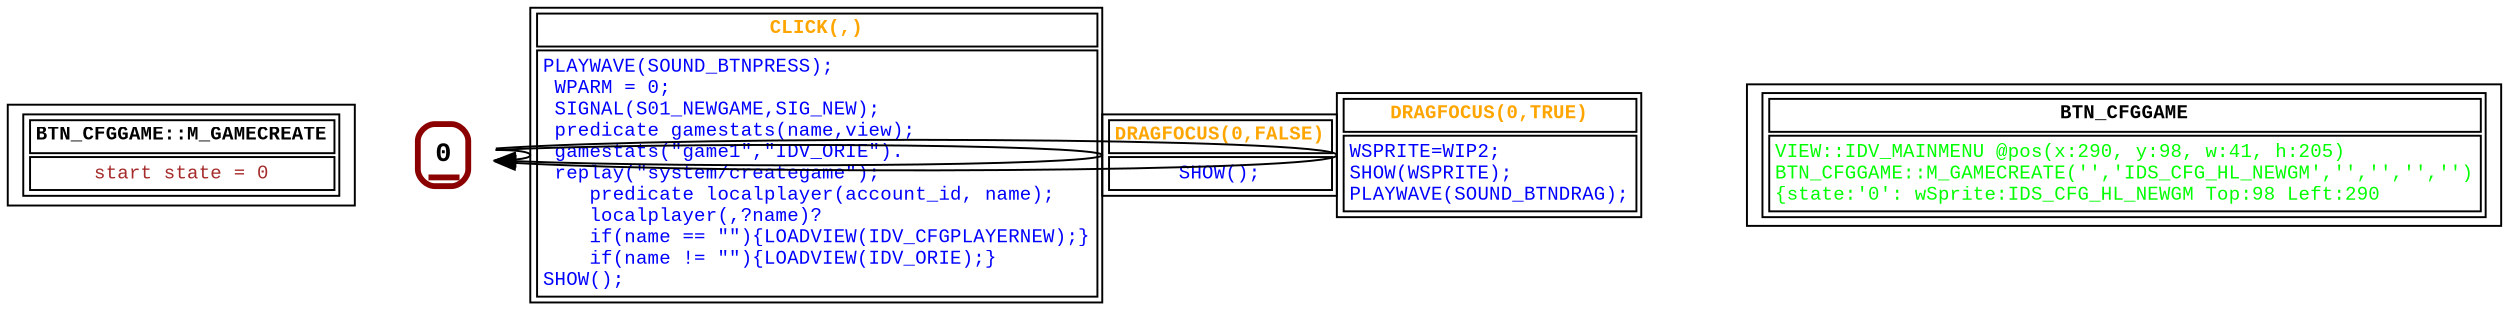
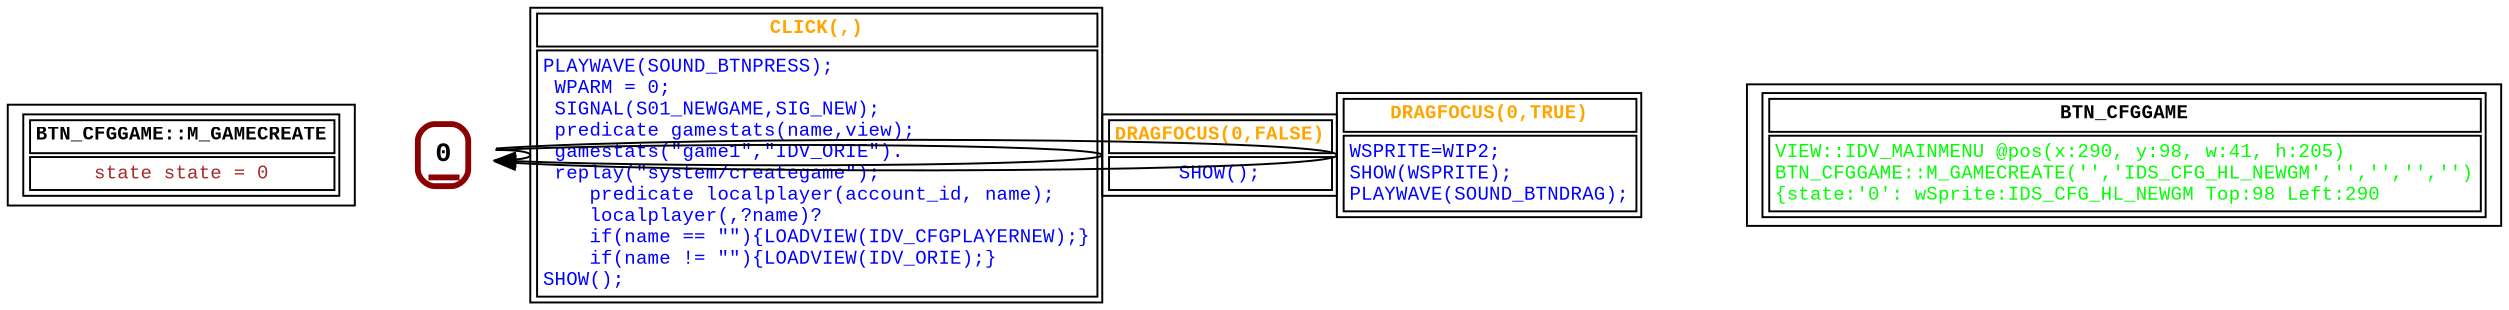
(182, 173) -> (182, 173)
